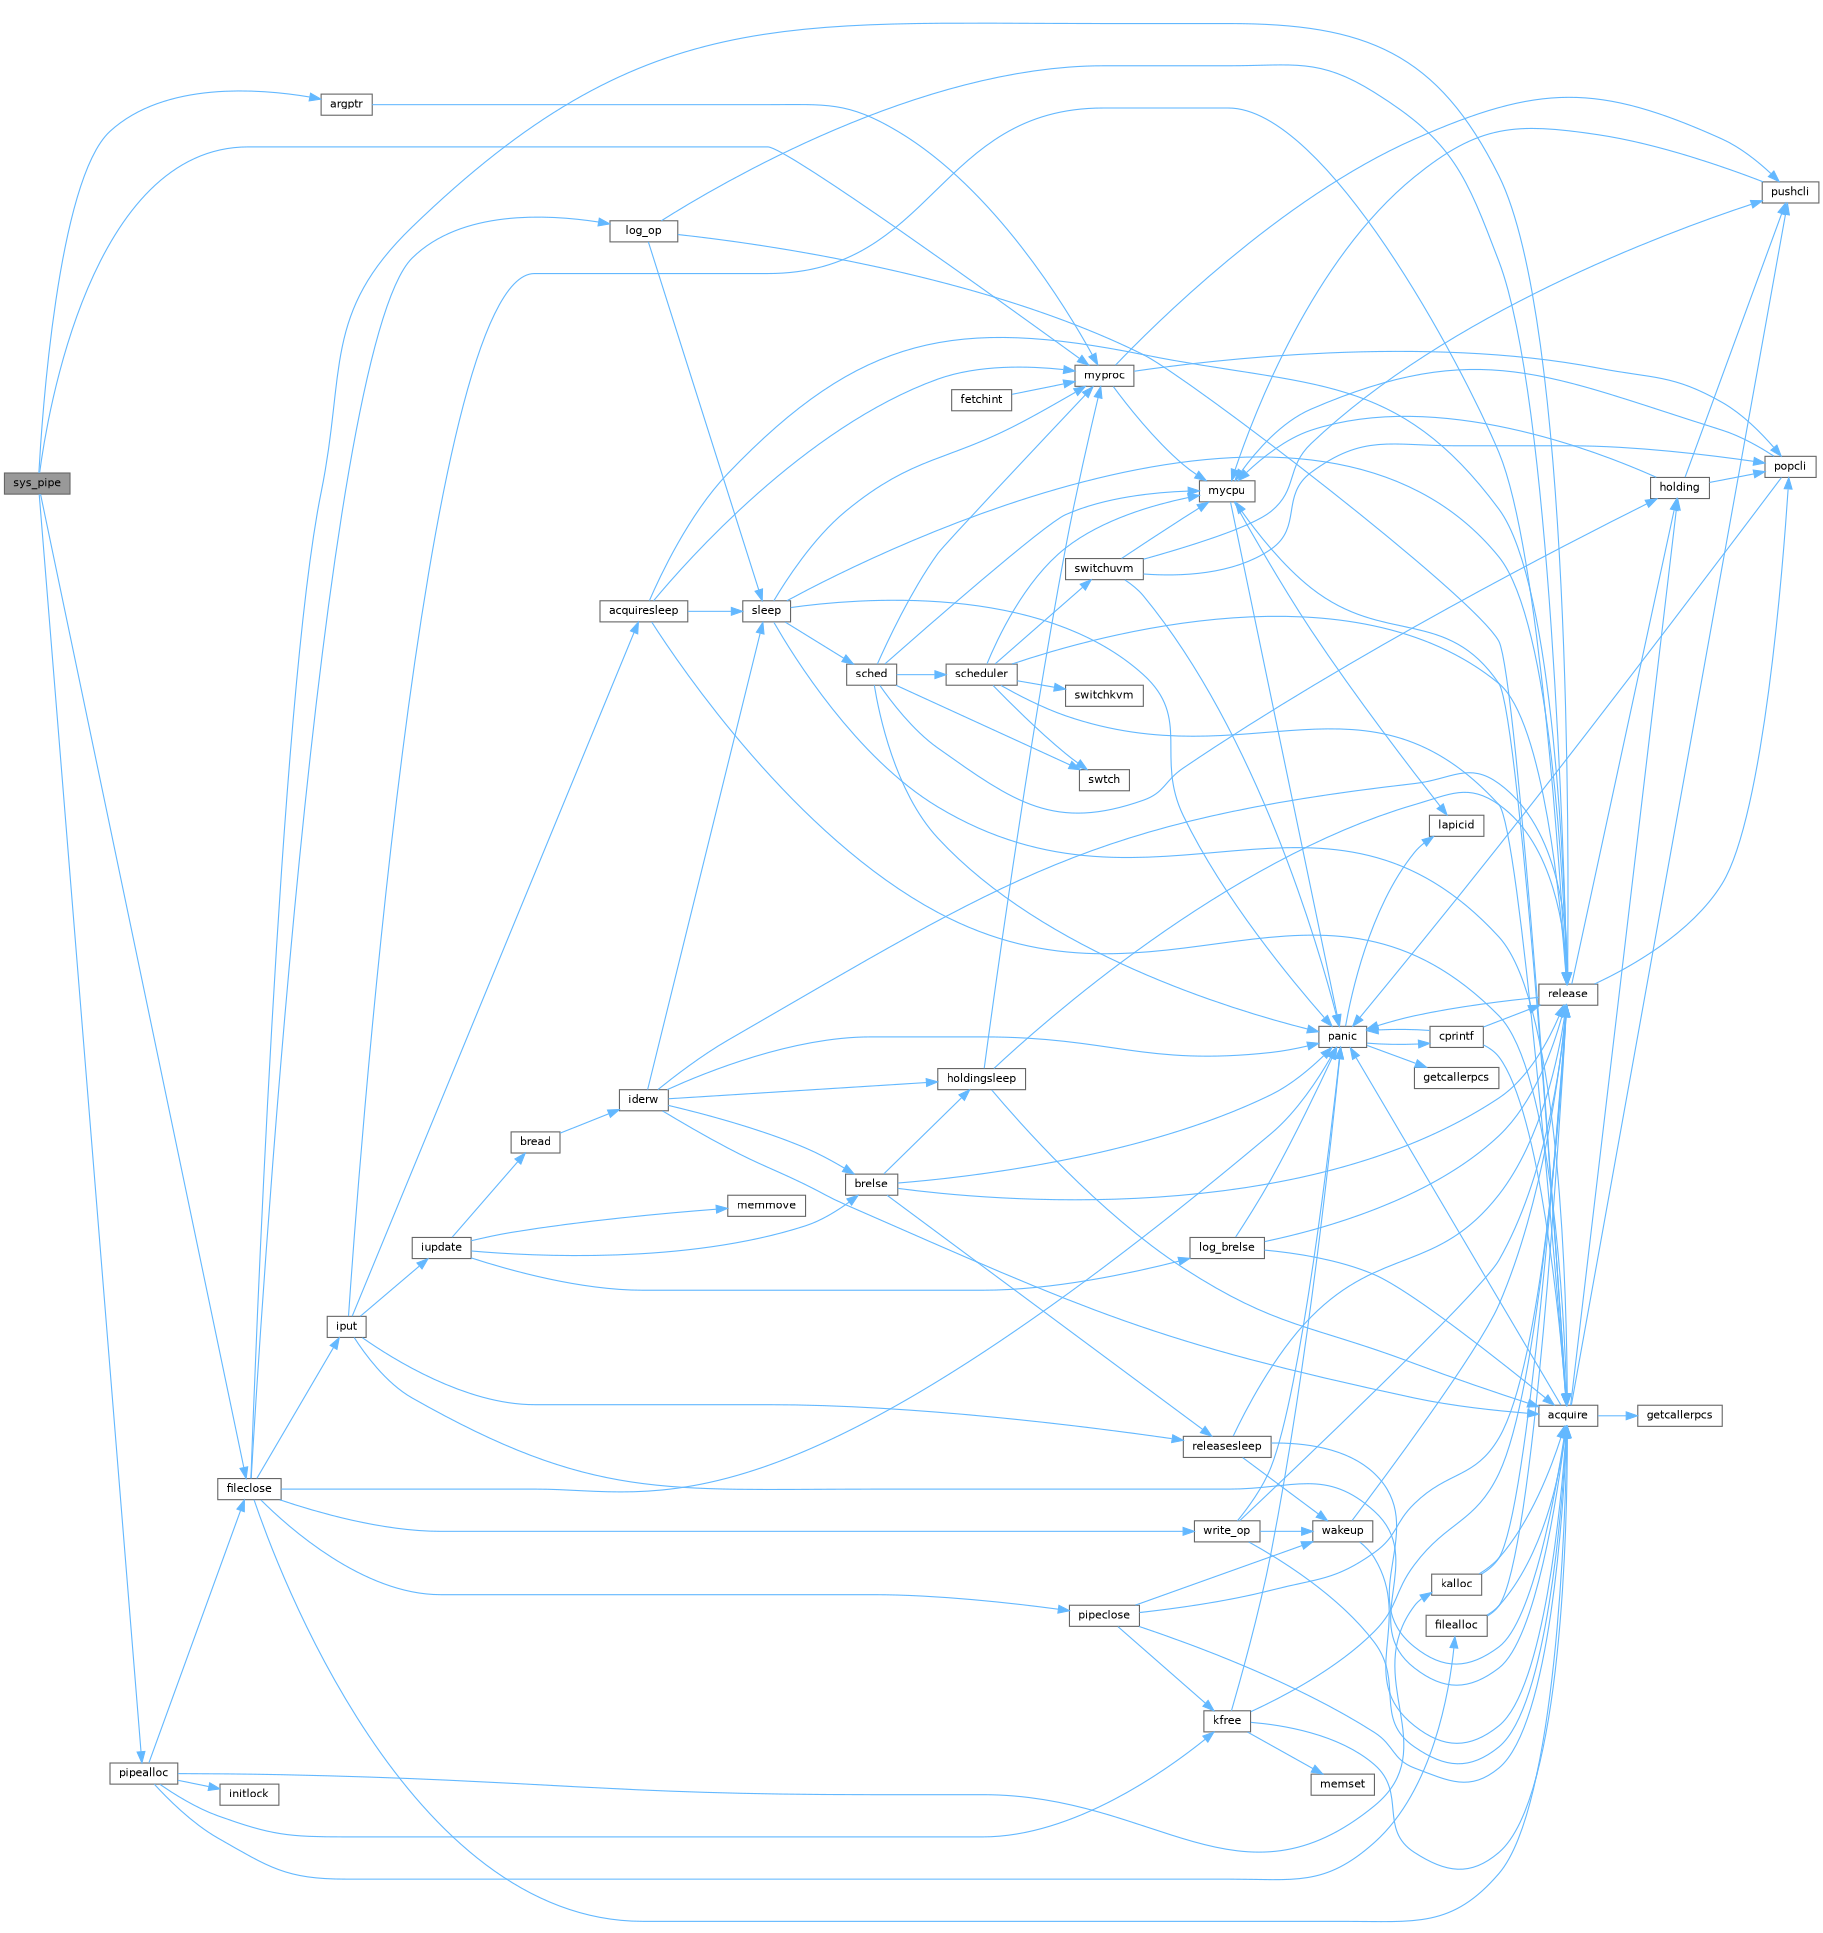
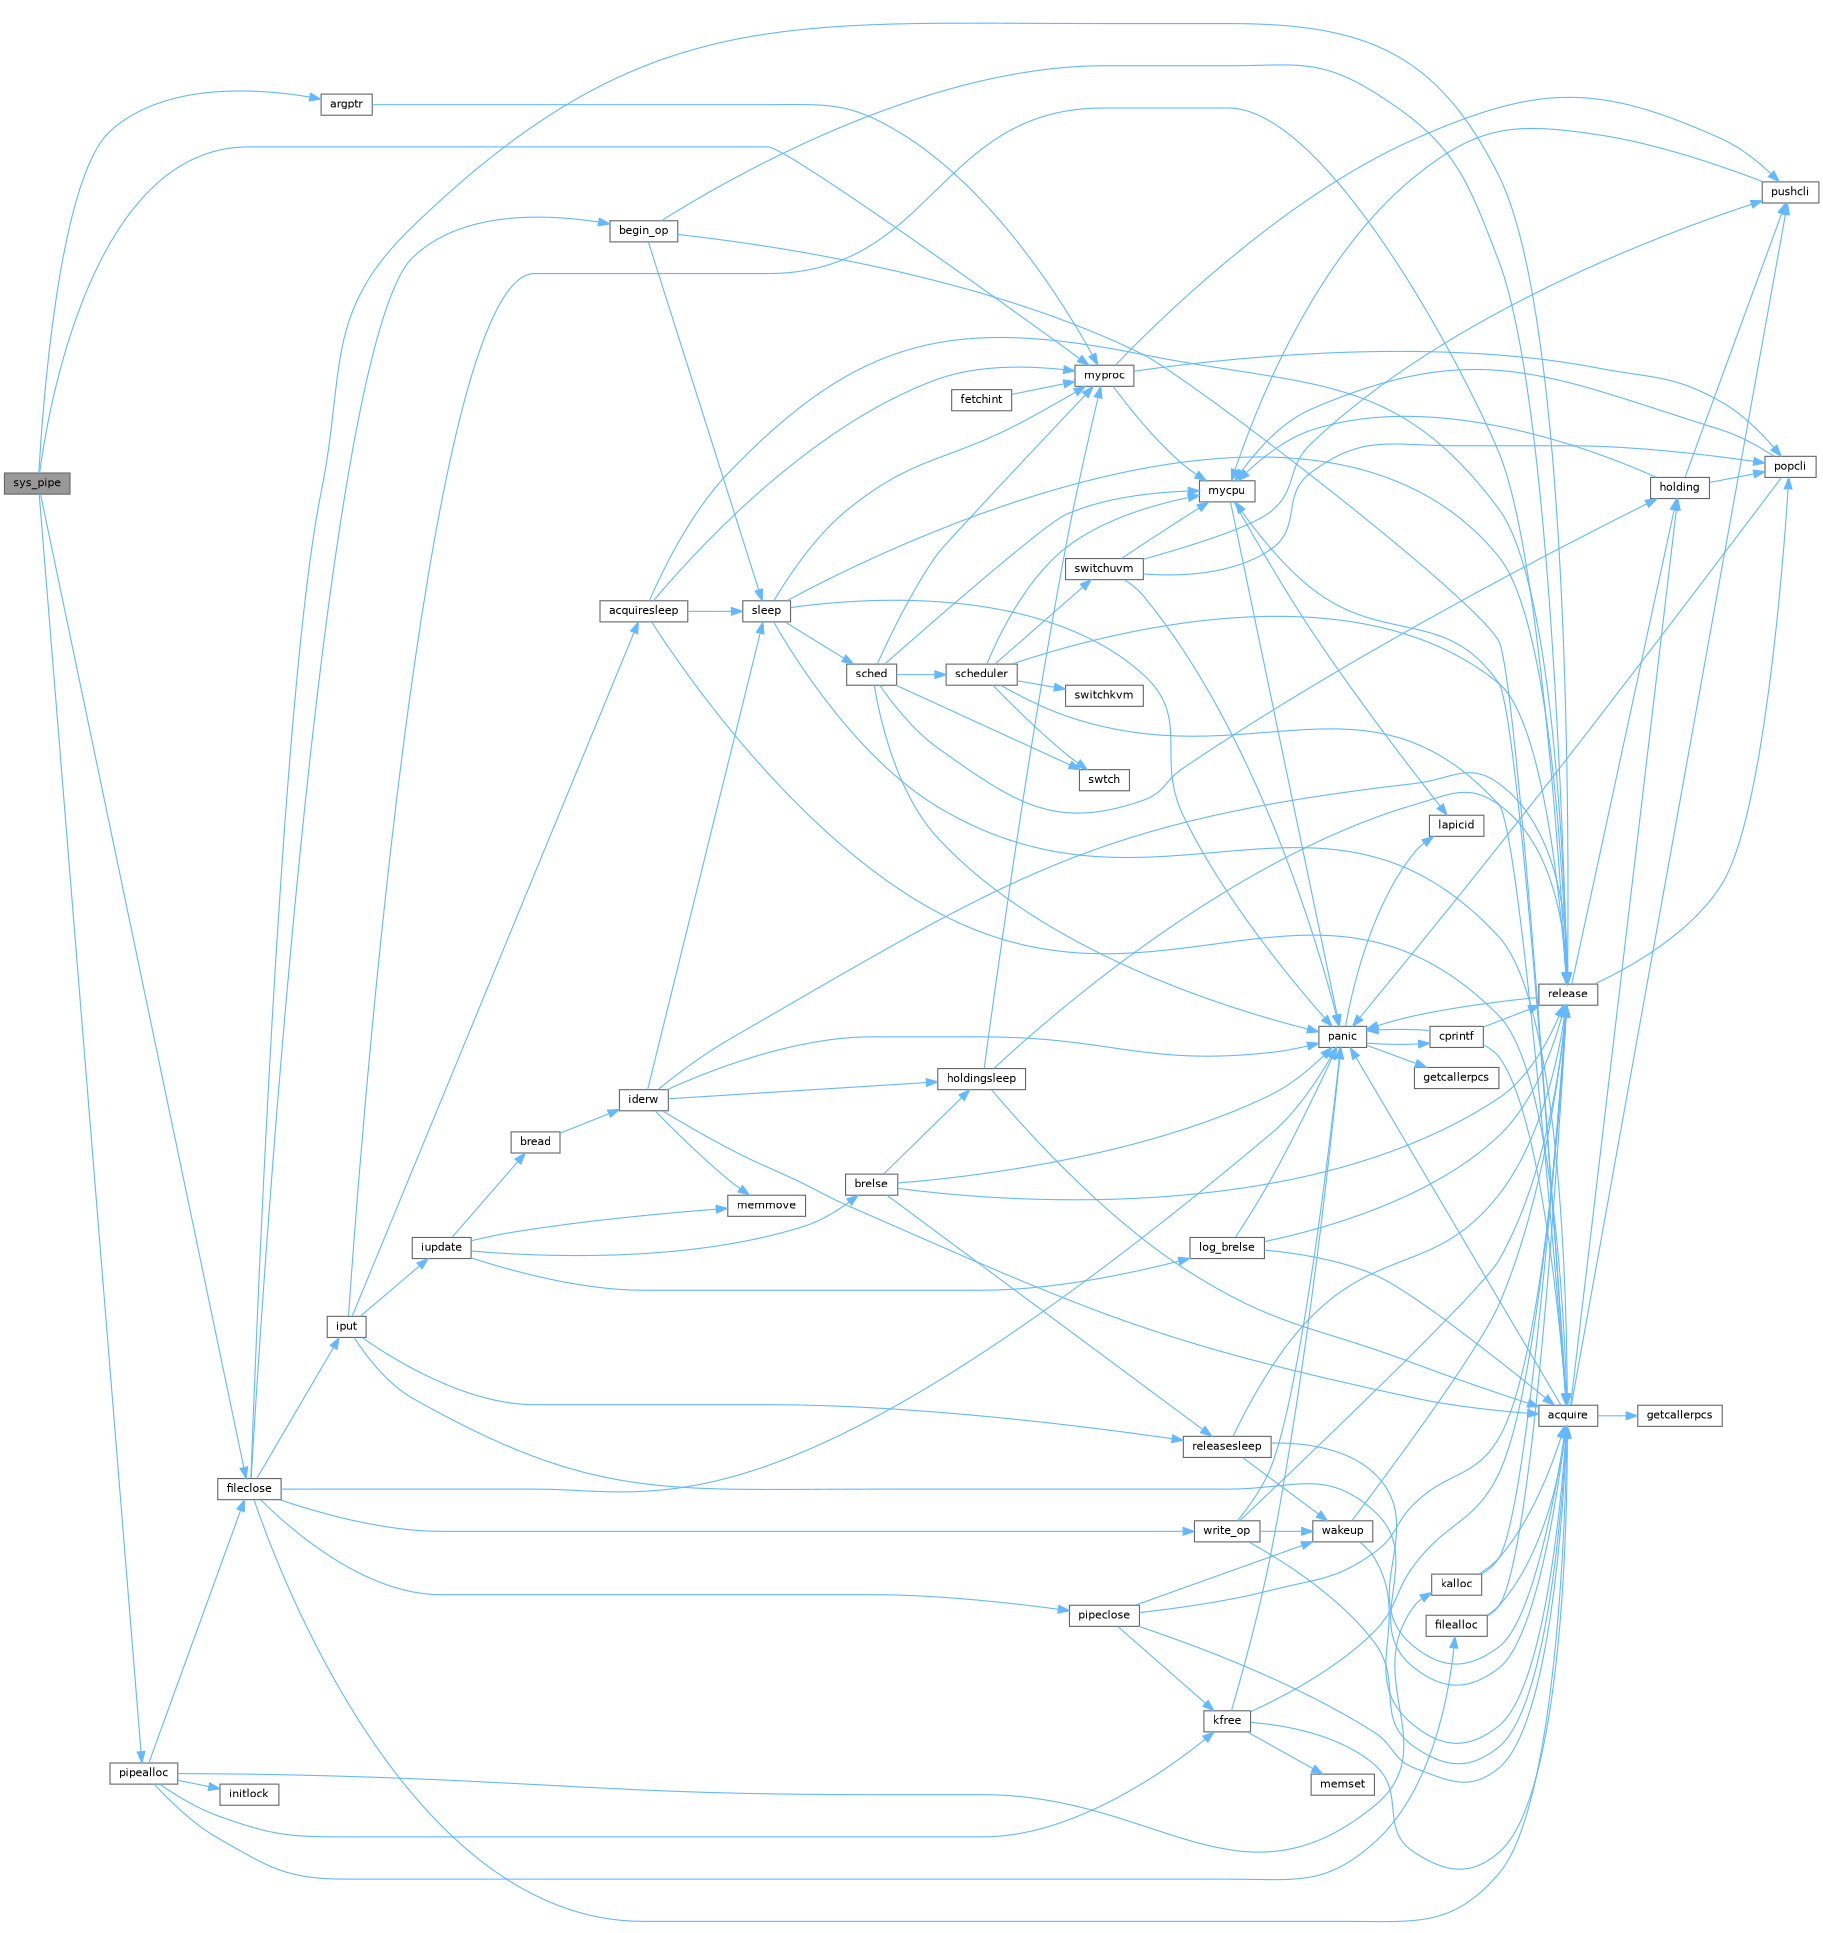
(644, 231) -> (644, 231)
(759, 1131) -> (696, 1151)
